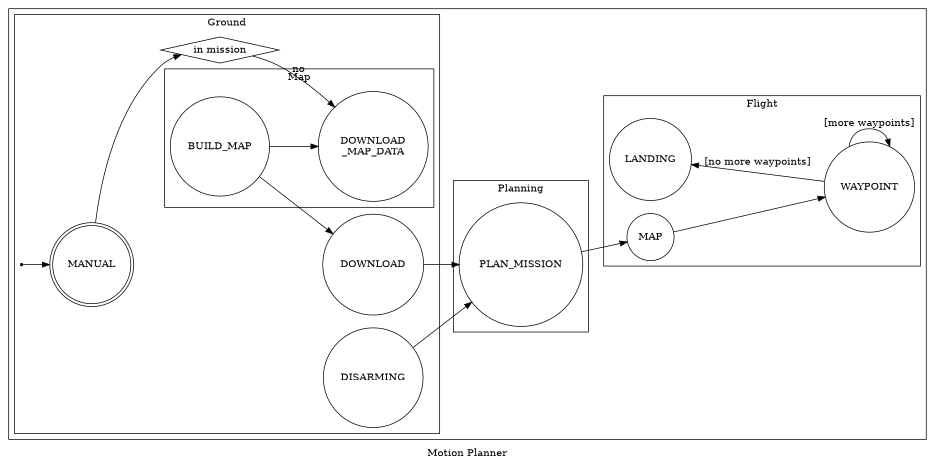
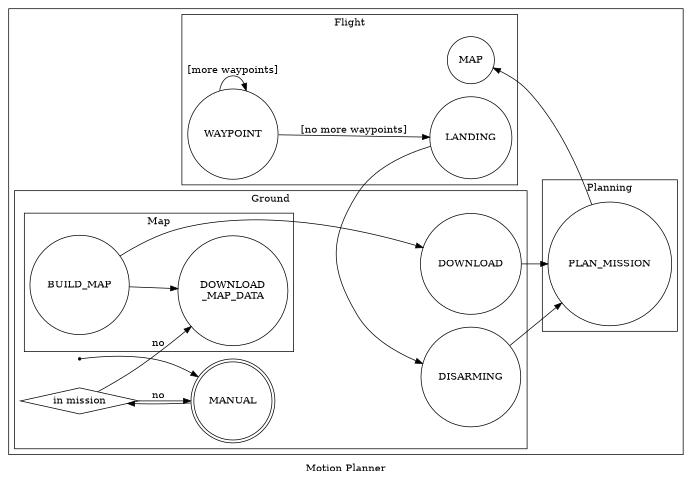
(746, 215) -> none
none -> (337, 248)
none -> (161, 401)
